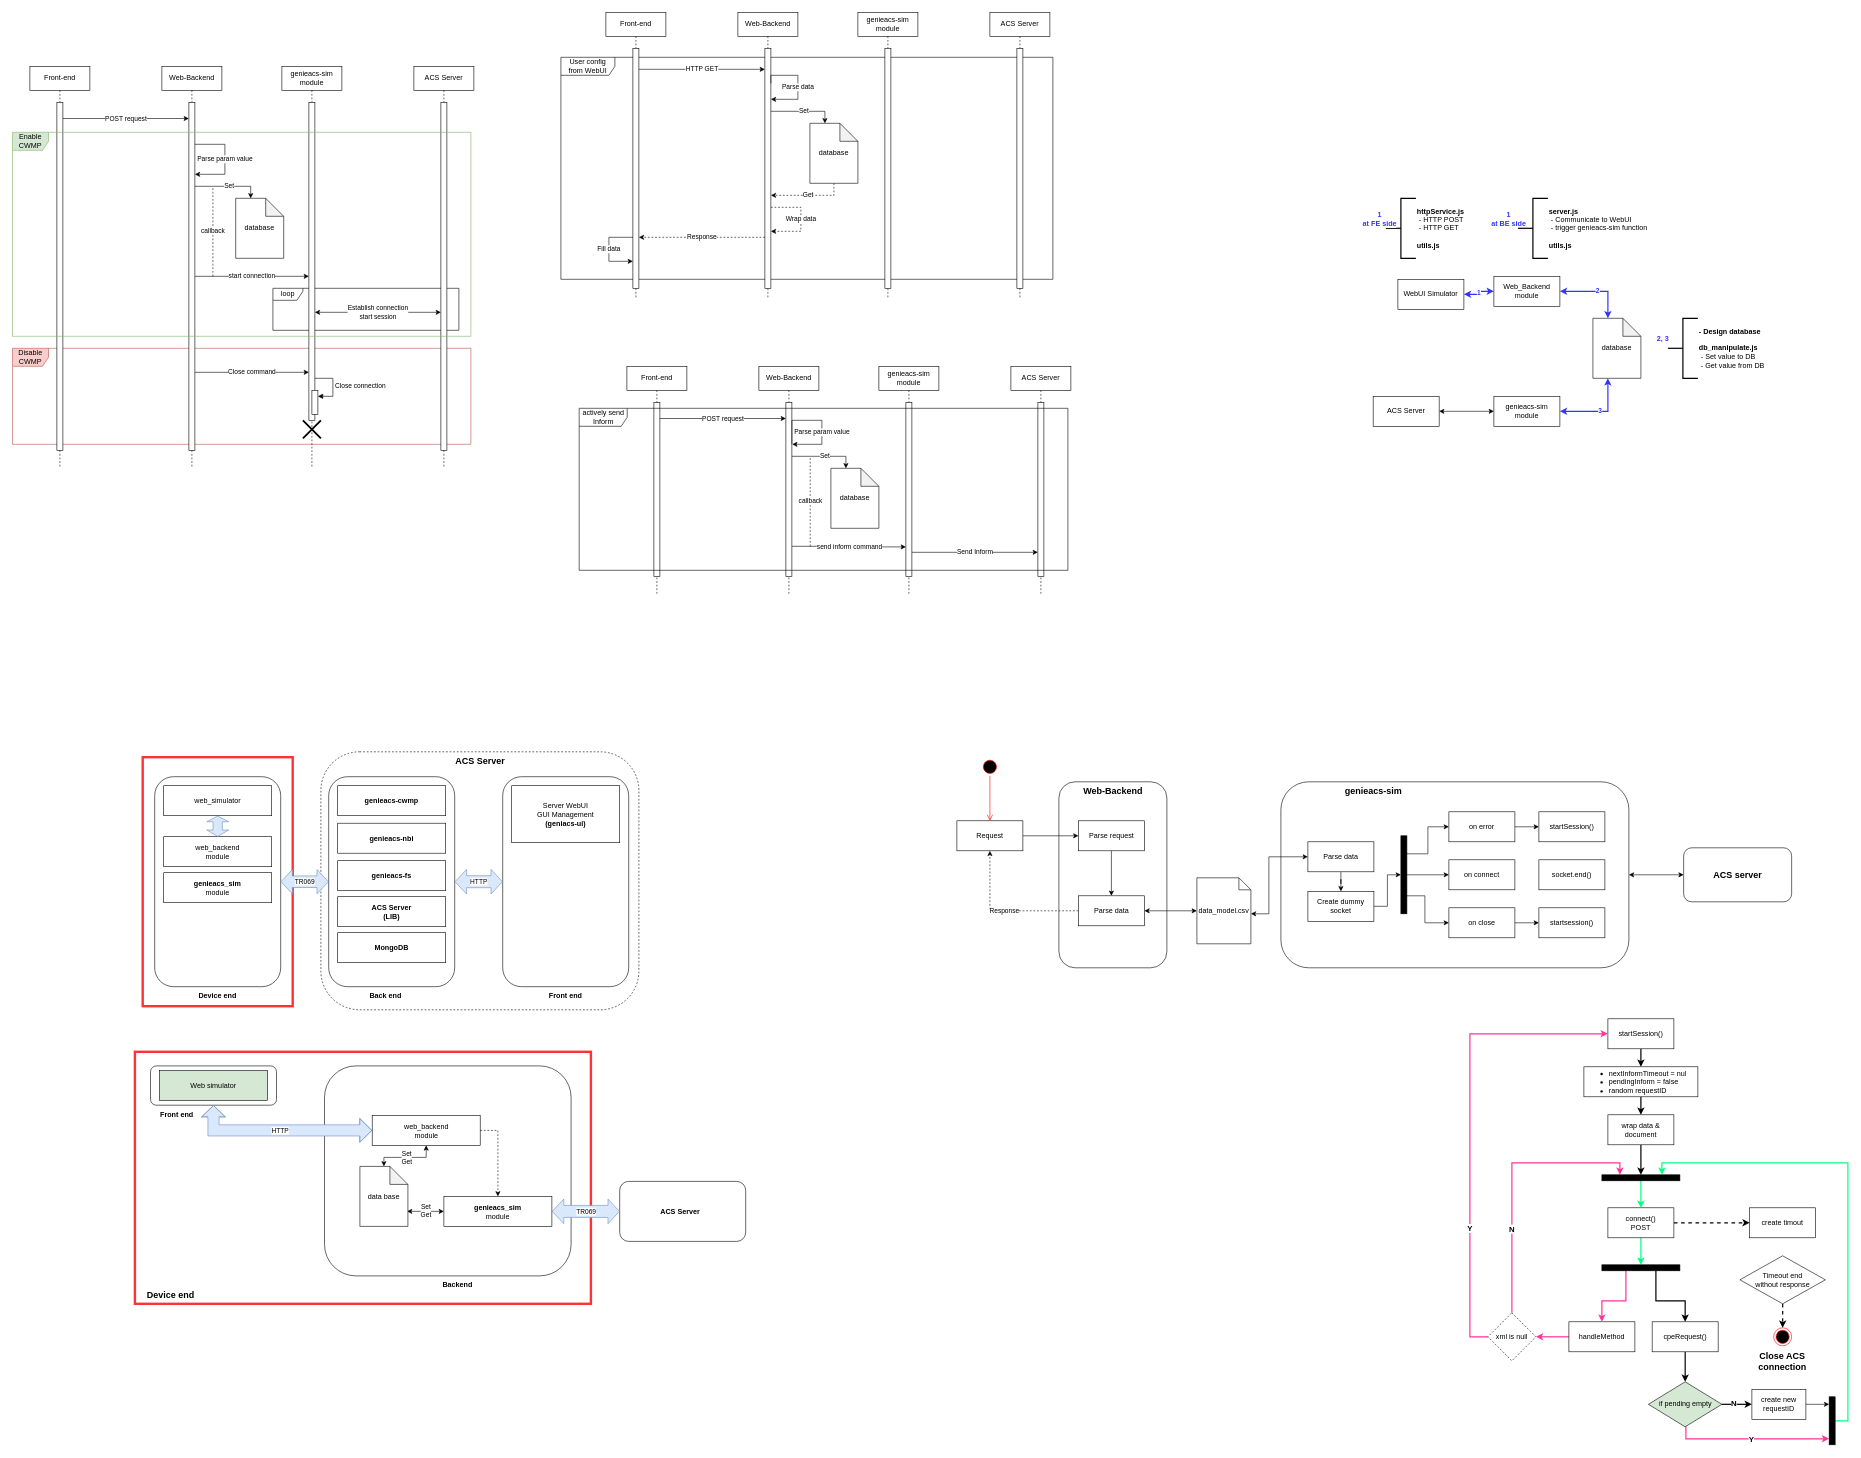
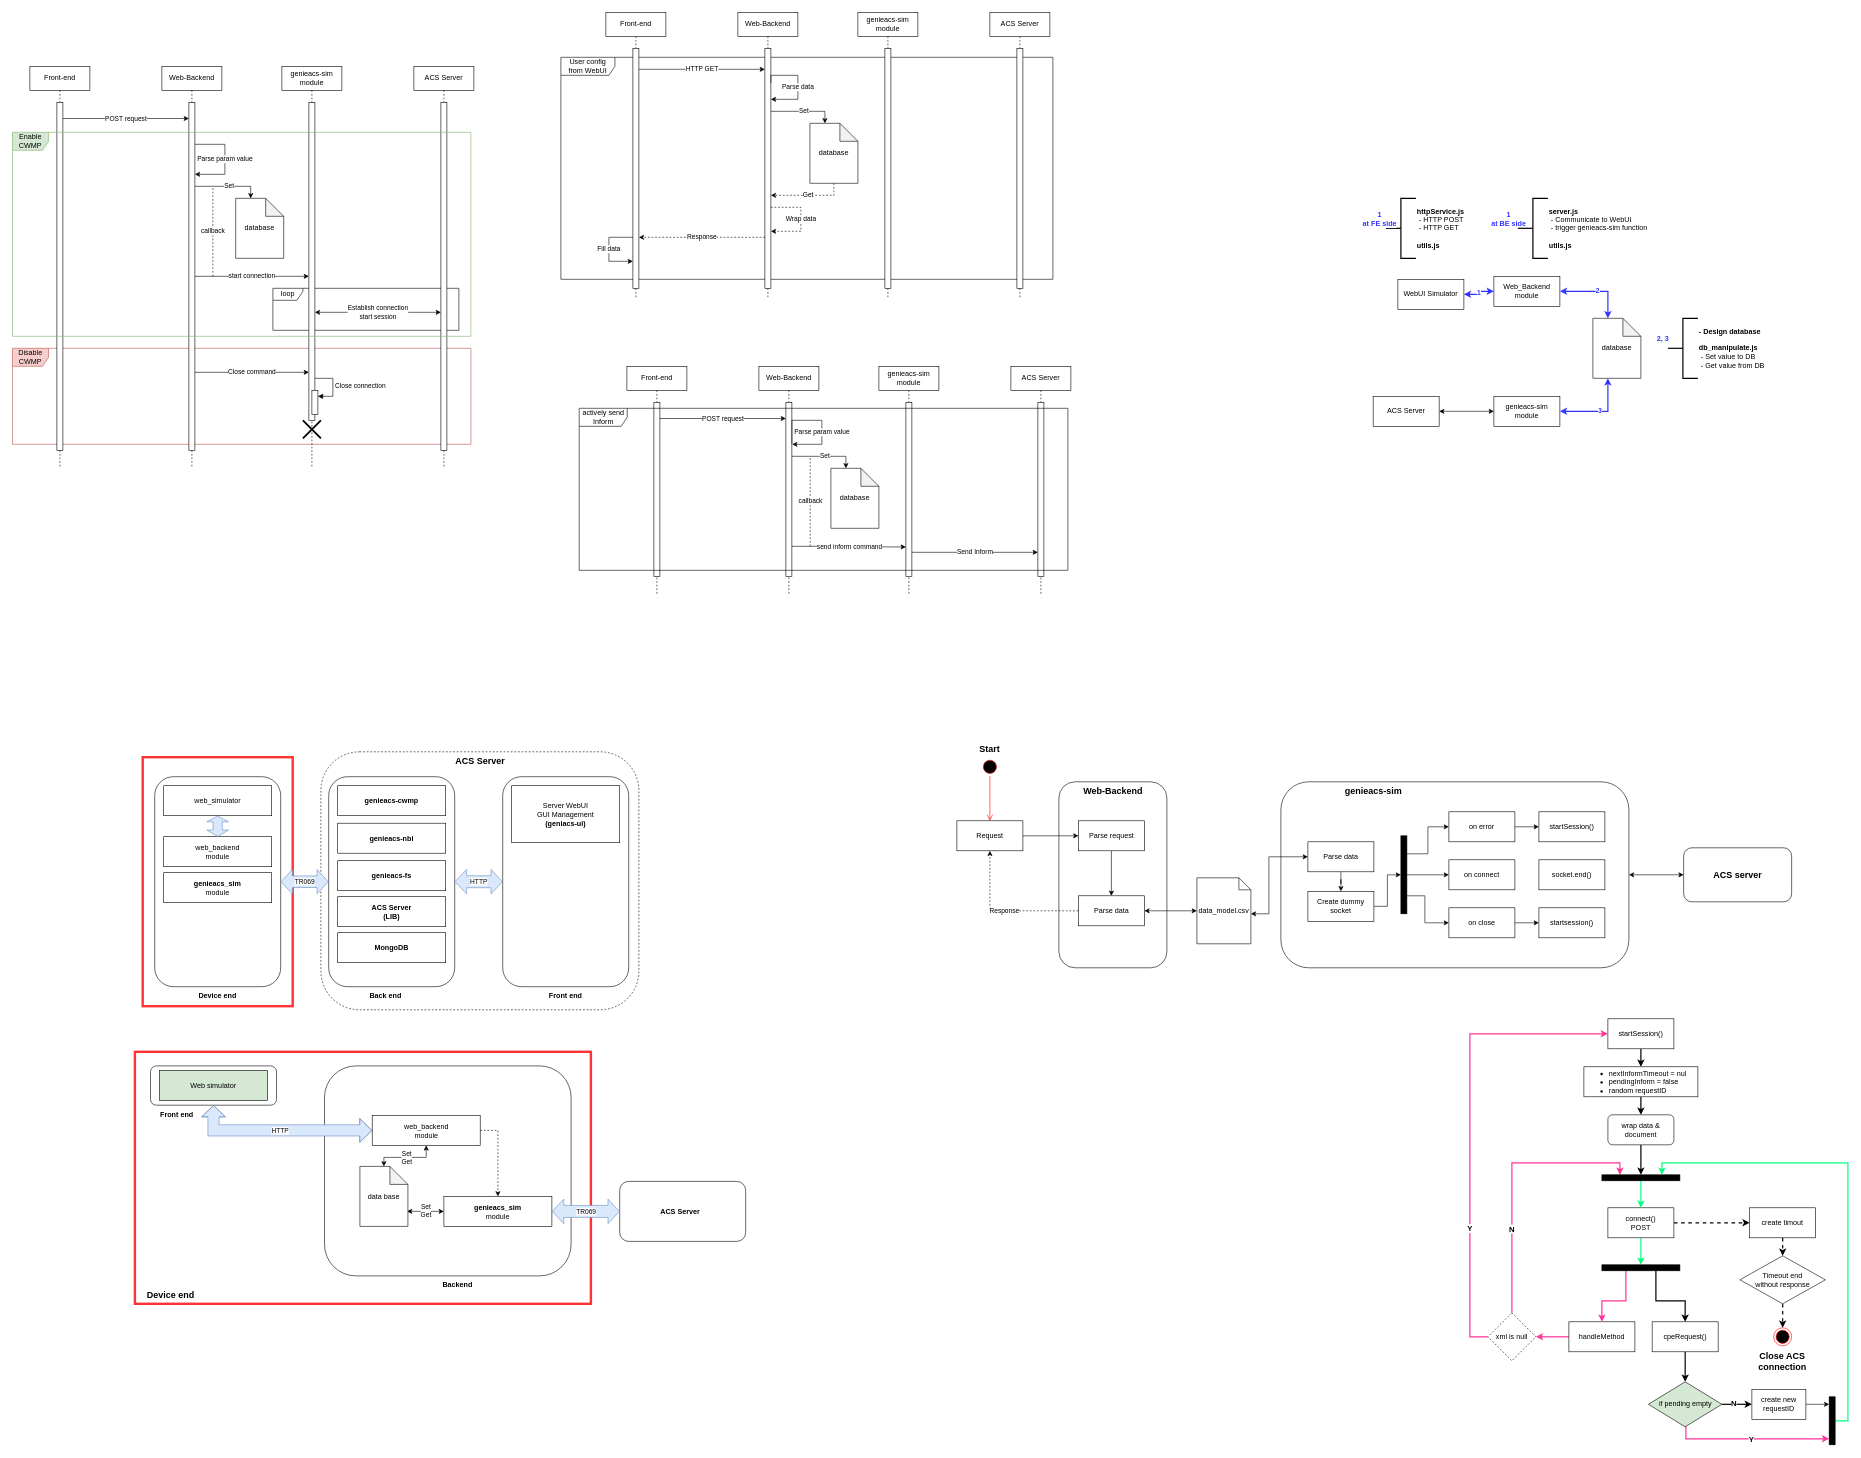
none -> (990, 749)
(1641, 1130) -> (1641, 1130)
none -> (1782, 1244)
